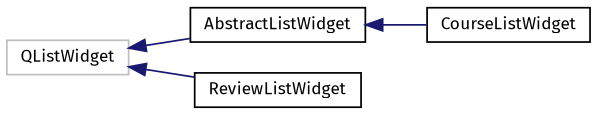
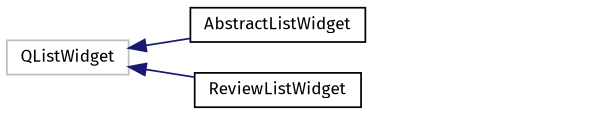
(509, 25) -> none
